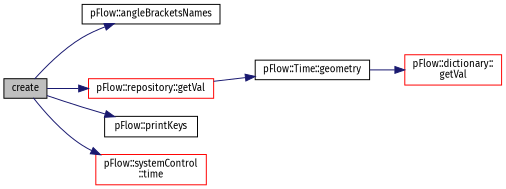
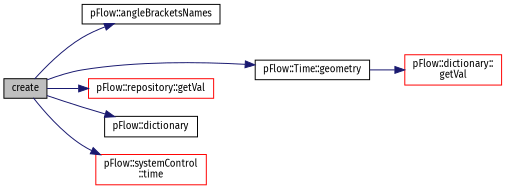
(229, 79) -> (145, 64)
(151, 127) -> (151, 127)
